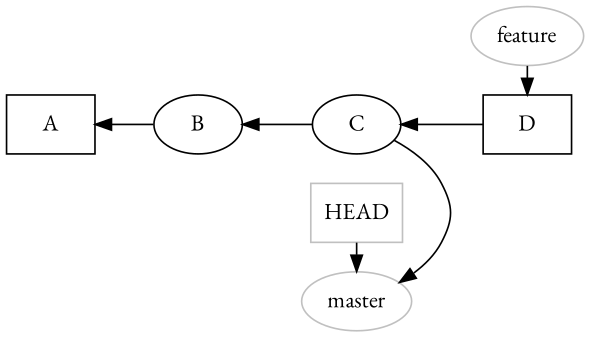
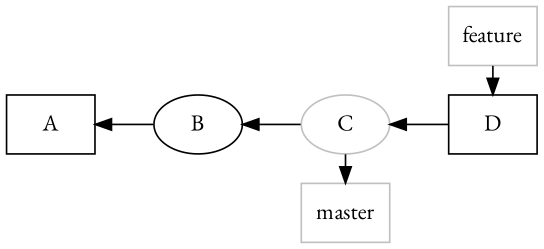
(527, 36) -> (493, 36)
(357, 124) -> (346, 124)
(357, 213) -> none
(357, 301) -> (346, 213)
